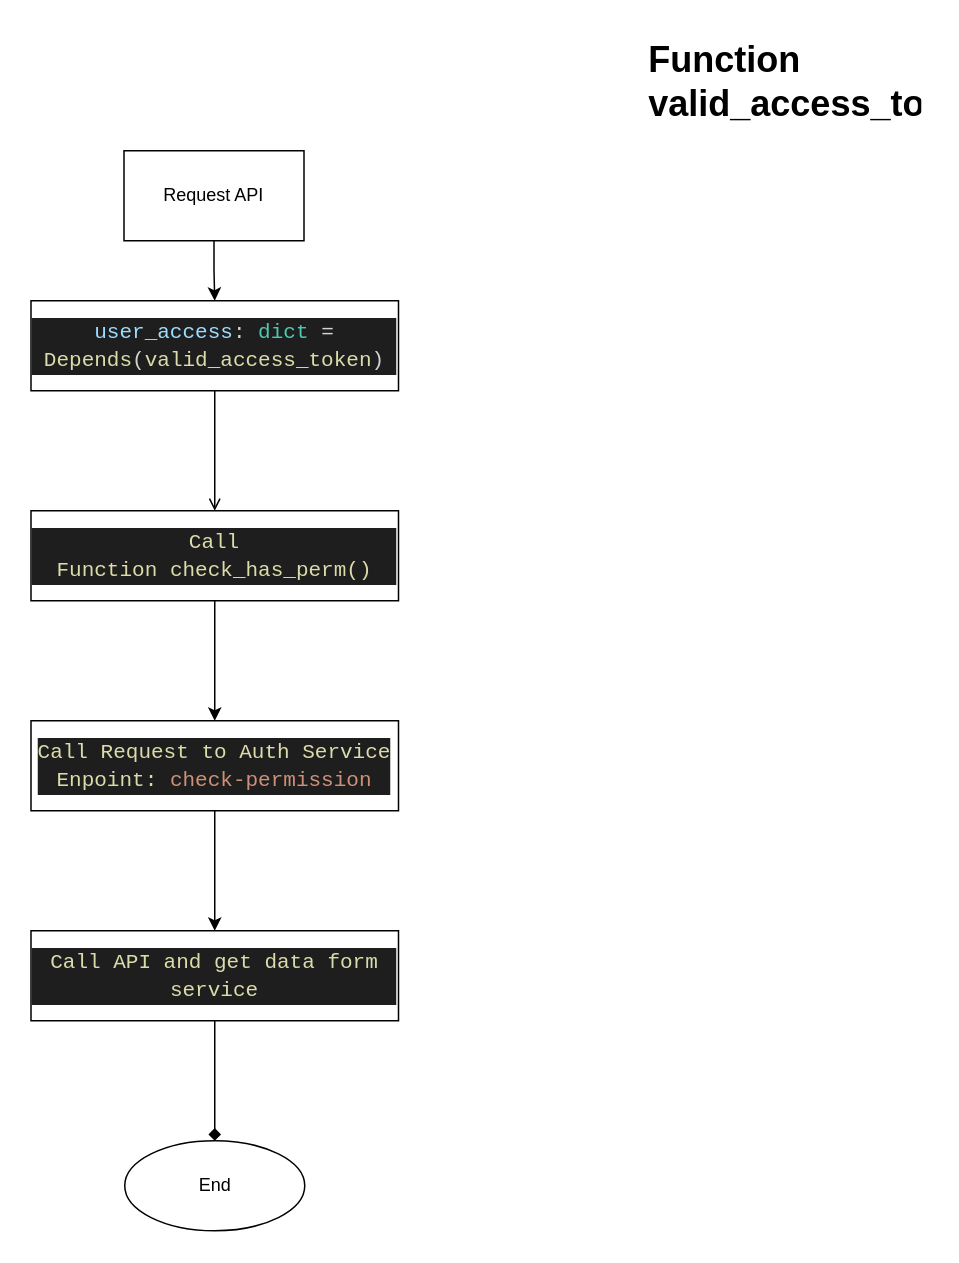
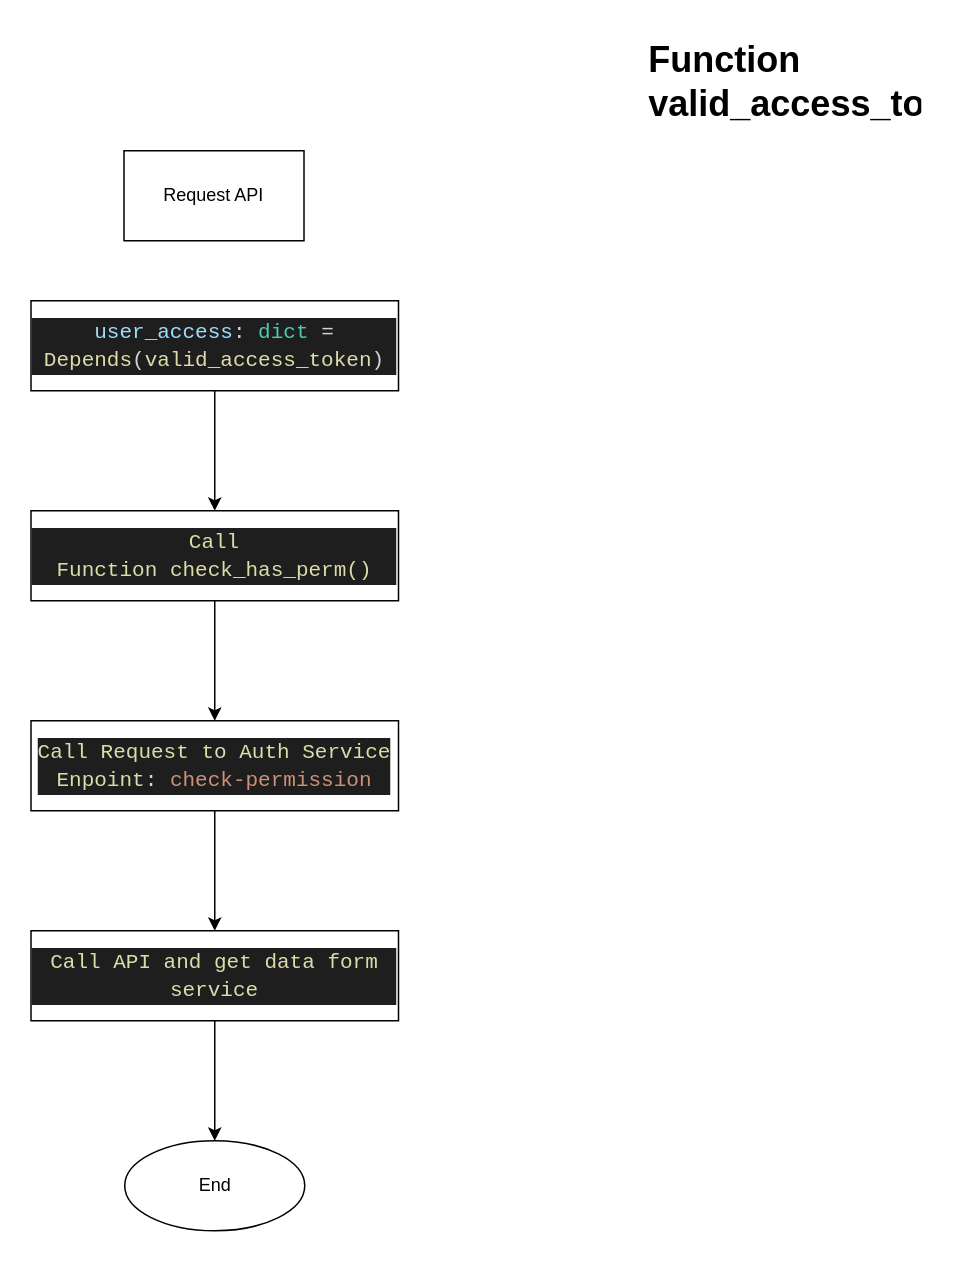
(214, 266) -> none
(215, 501) -> (215, 499)
(215, 1128) -> (215, 1129)
